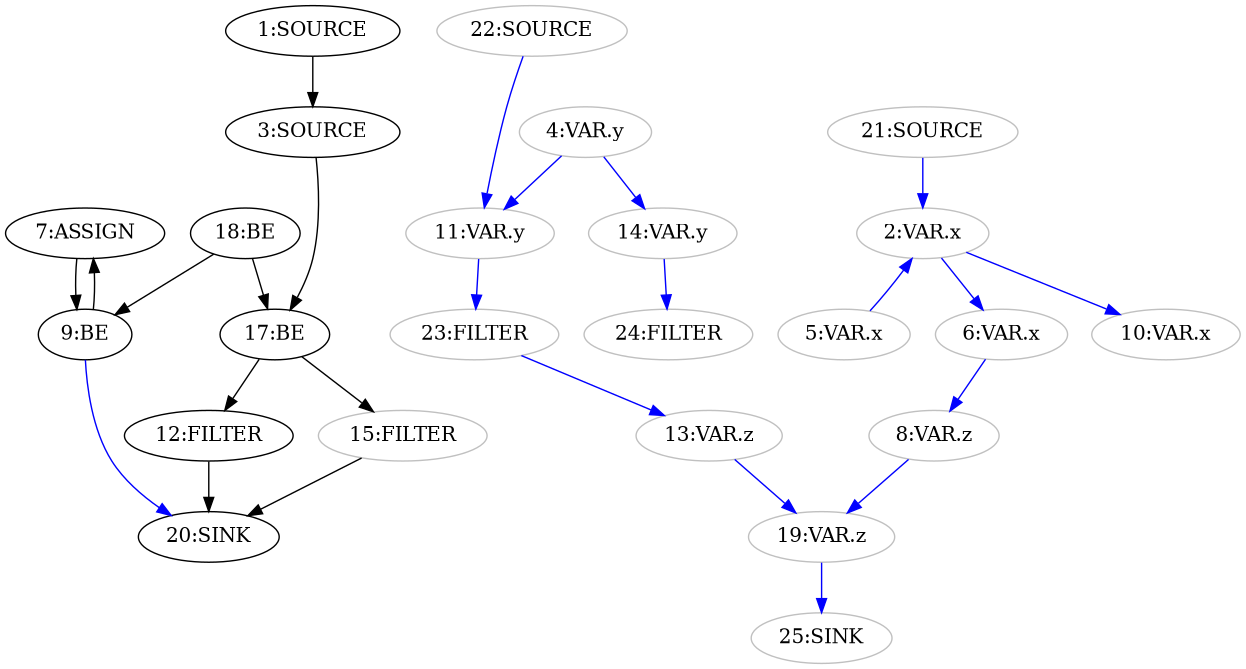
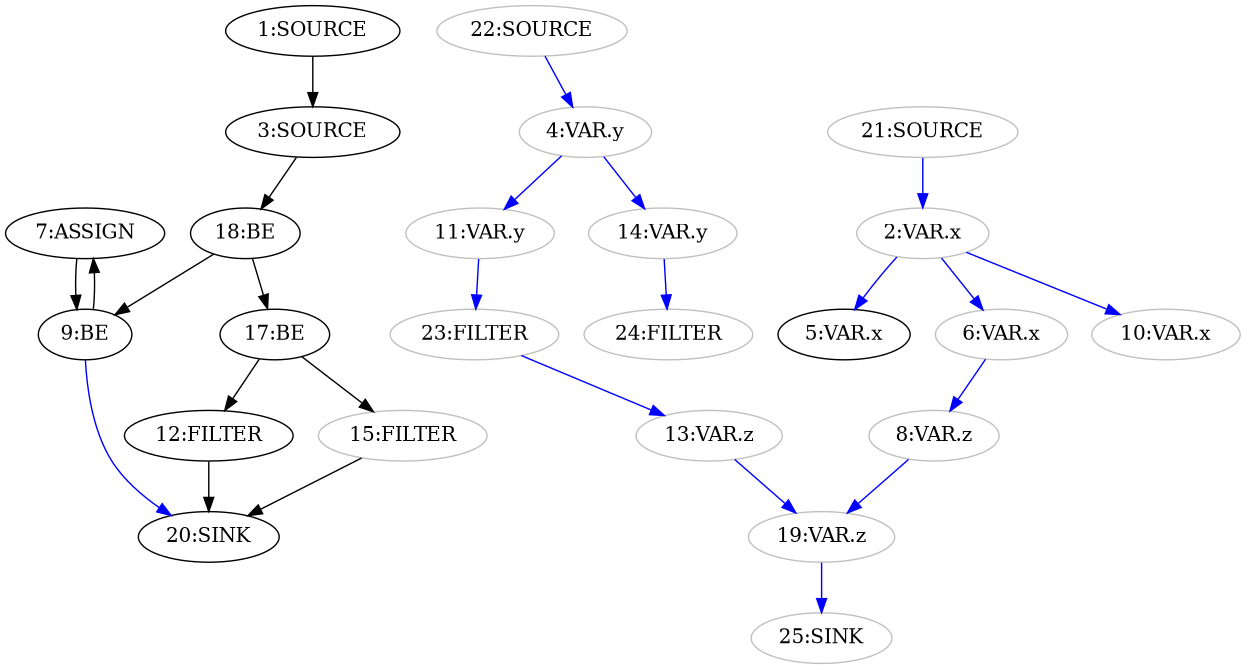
(502, 124) -> (555, 75)
(317, 229) -> (283, 177)
(887, 291) -> (879, 277)
(844, 335) -> (844, 335)
